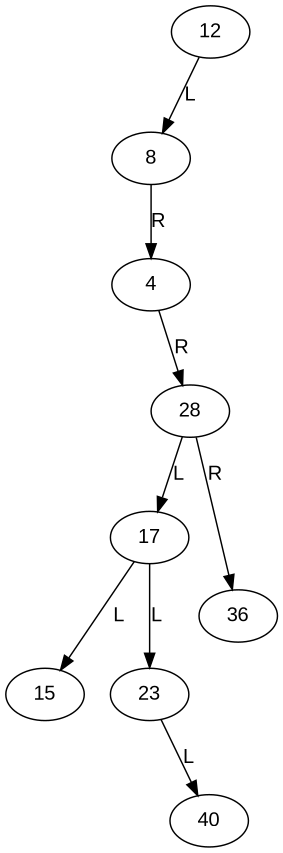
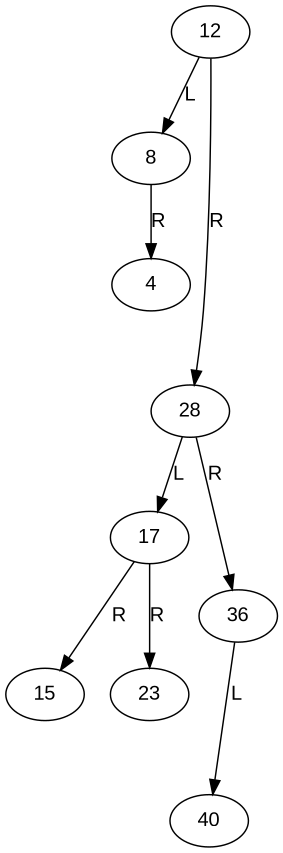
(168, 341) -> (209, 215)
(119, 616) -> (119, 616)
(157, 616) -> (157, 616)
(176, 751) -> (225, 711)
